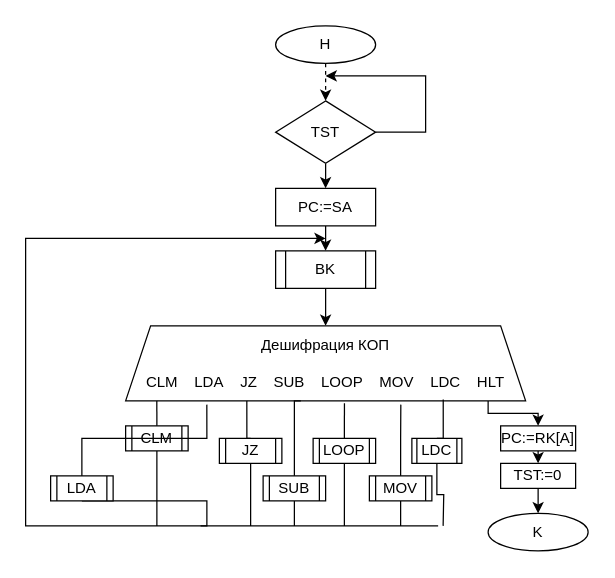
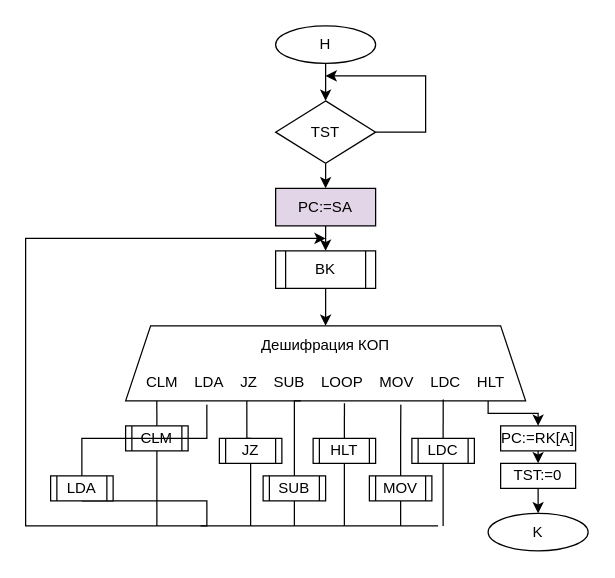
(326, 78) -> (326, 78)
(326, 207) -> (326, 207)
(344, 451) -> (344, 451)
(437, 451) -> (443, 451)
